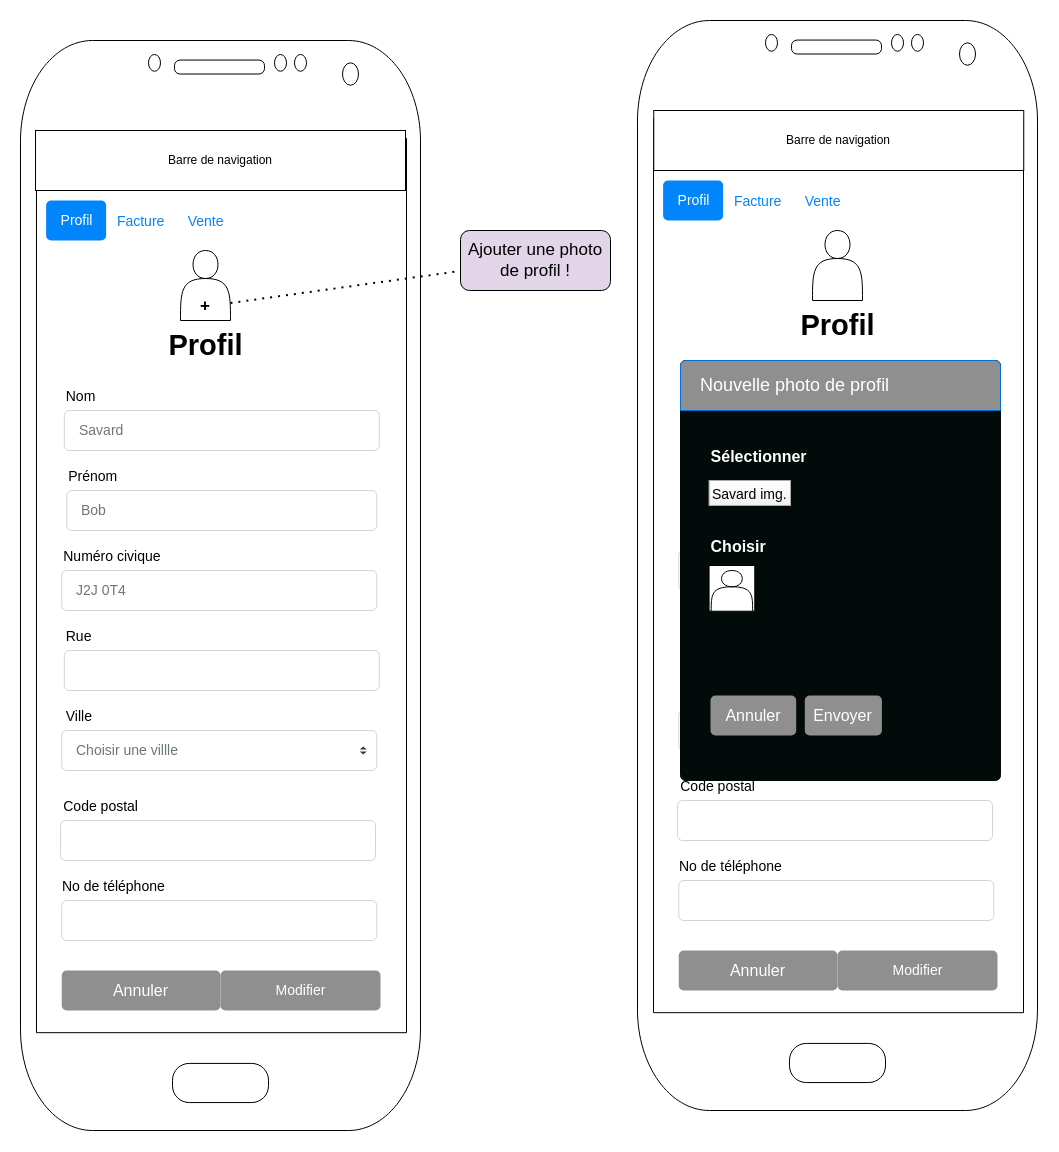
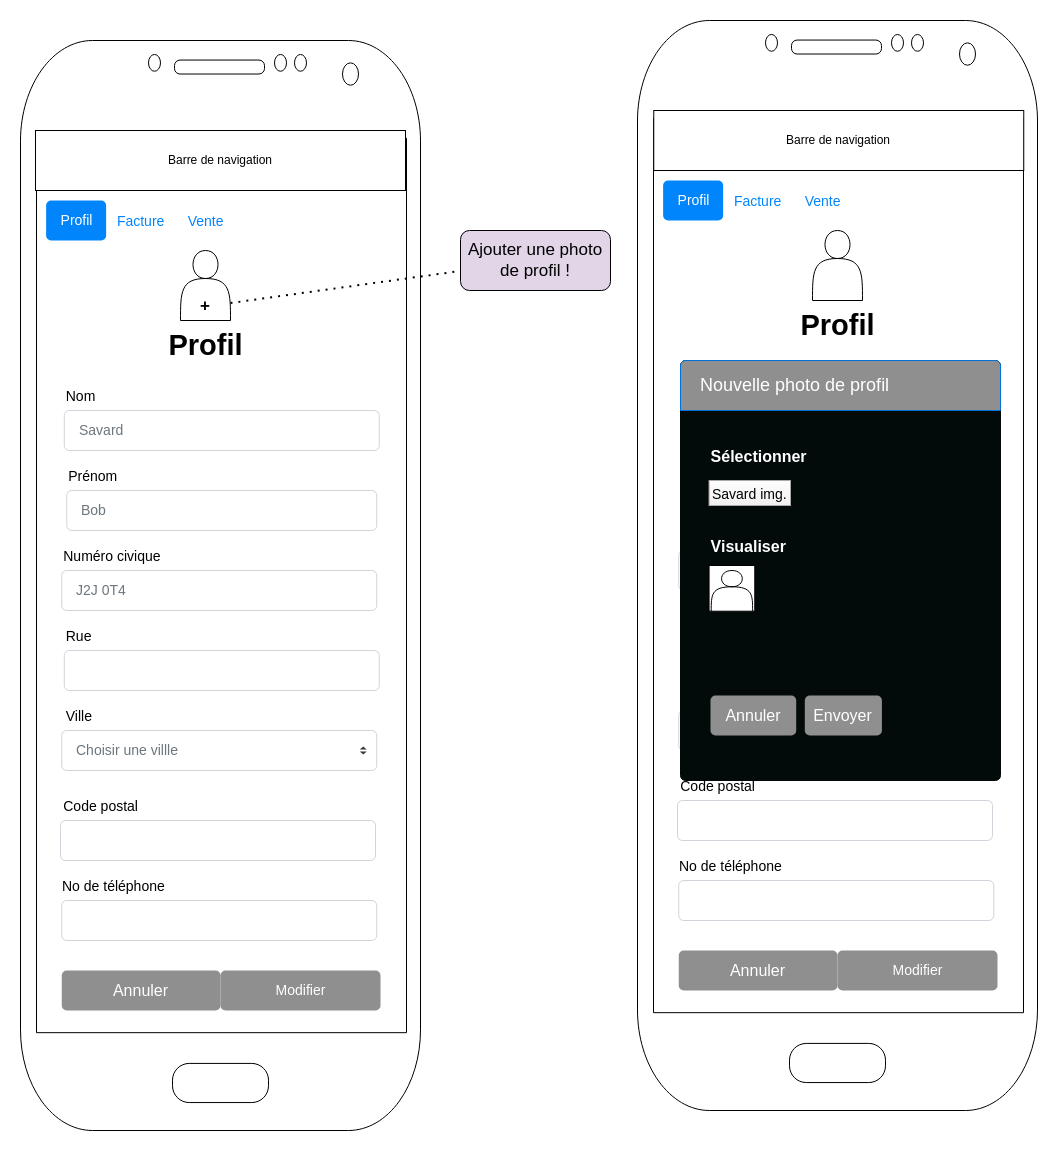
(738, 547) -> (749, 547)
